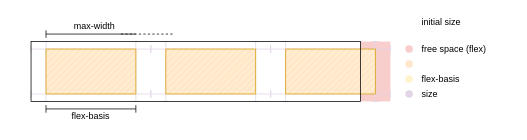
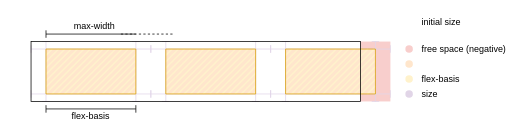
(461, 49) -> (466, 49)
